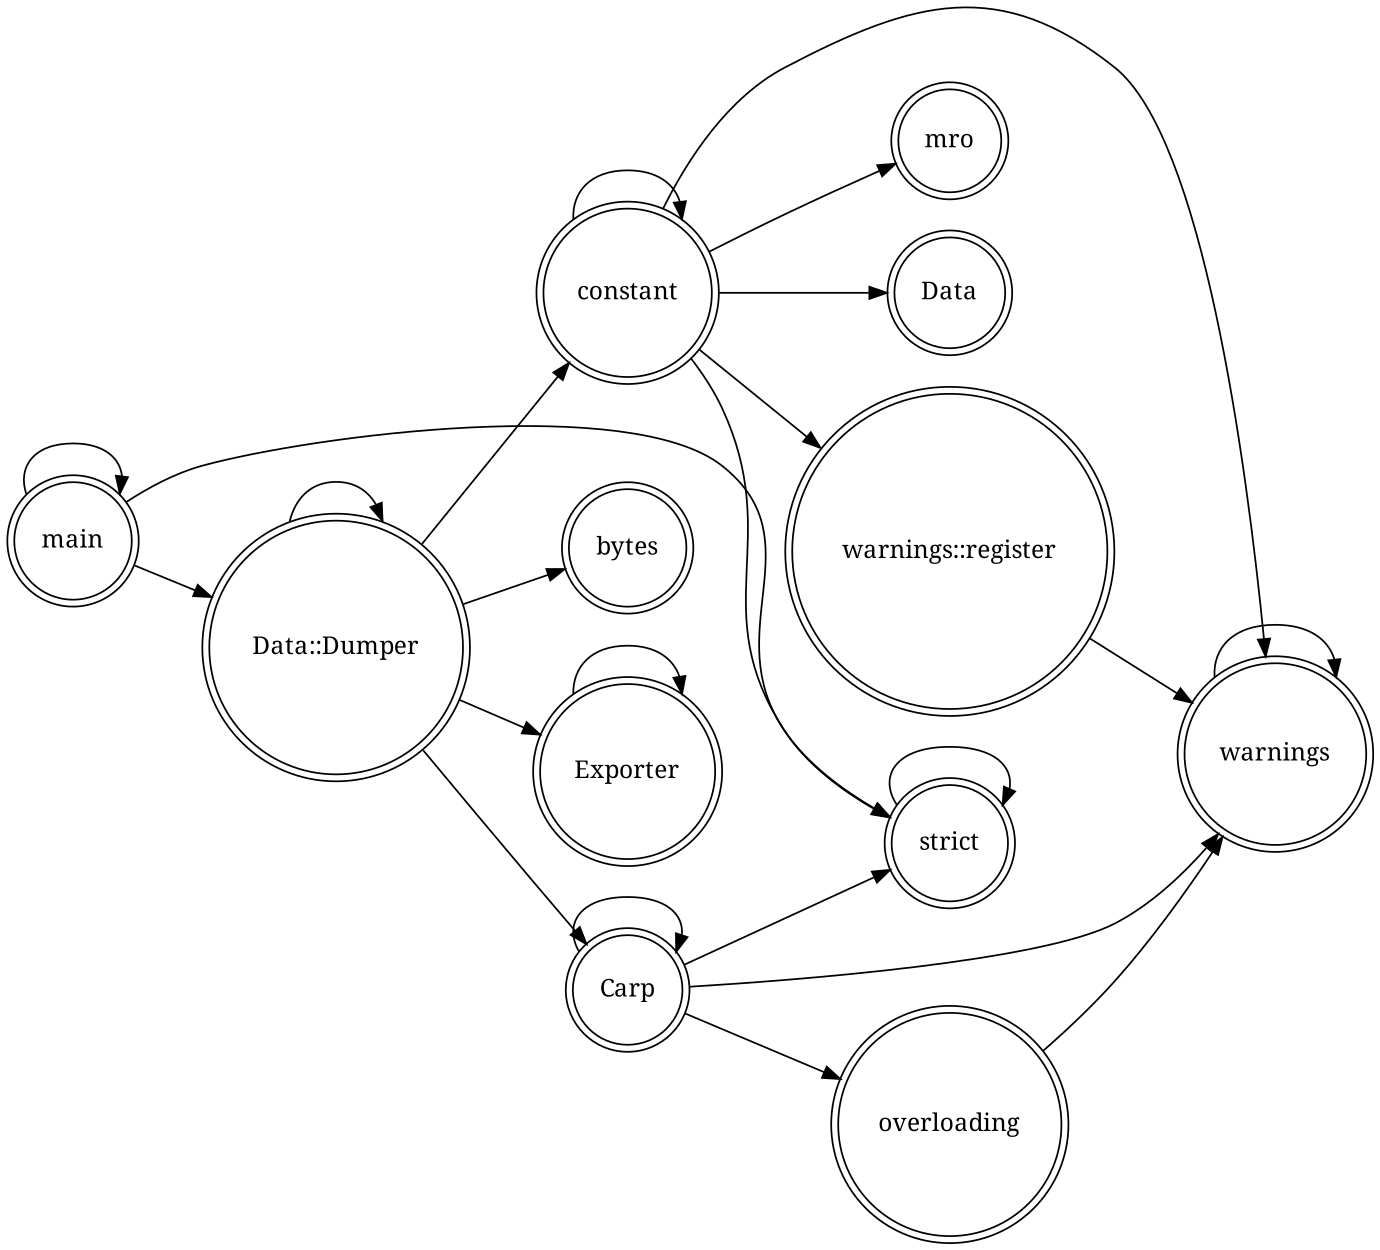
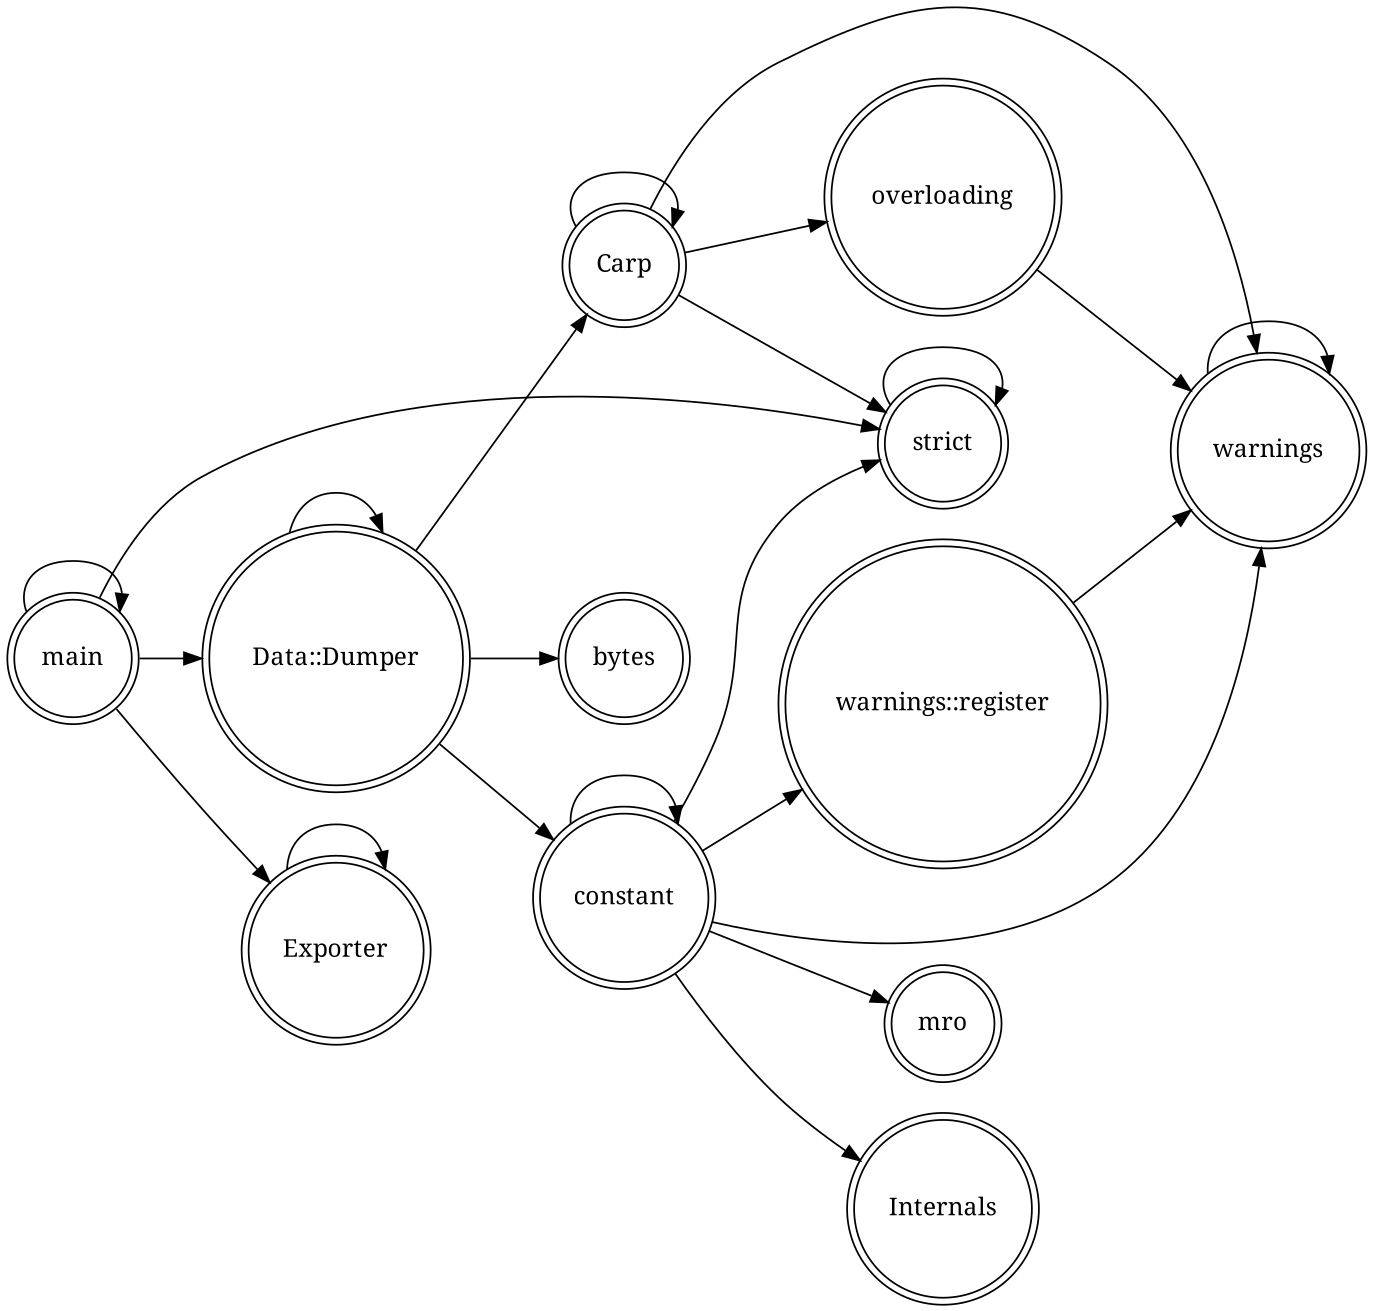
(950, 293) -> (943, 1209)
(492, 714) -> (186, 791)
